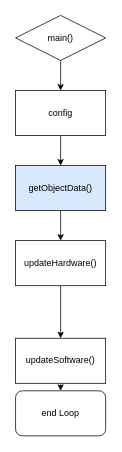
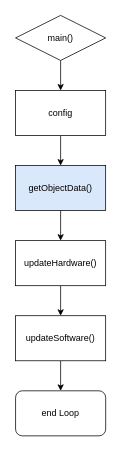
(60, 360) -> (60, 338)
